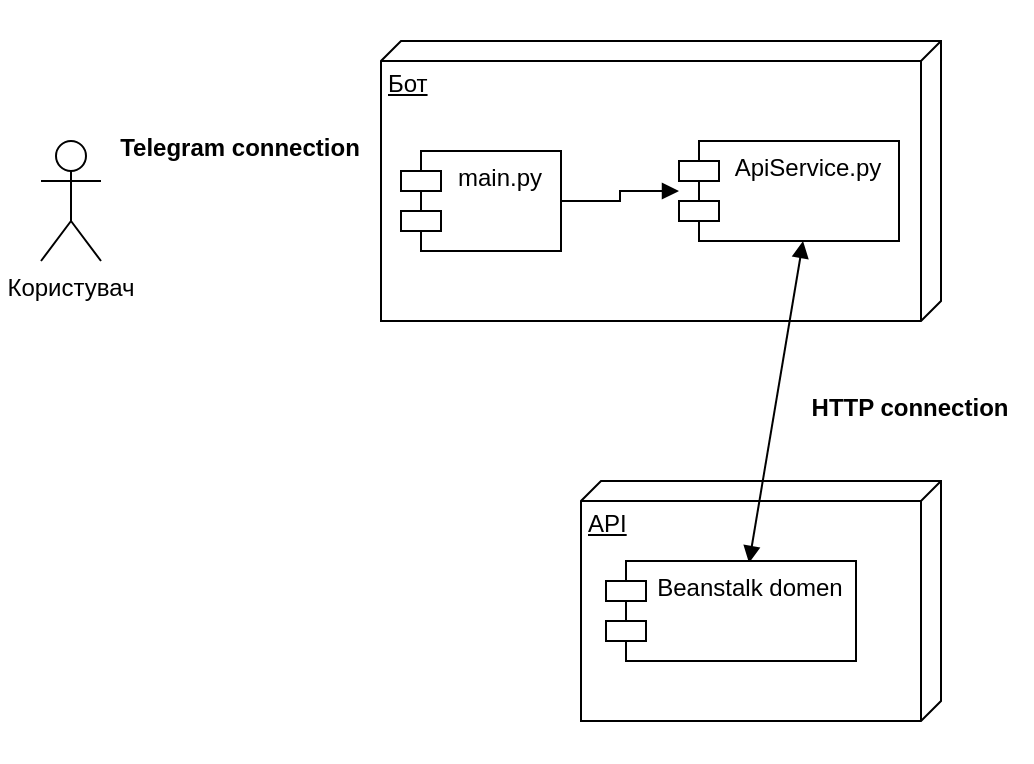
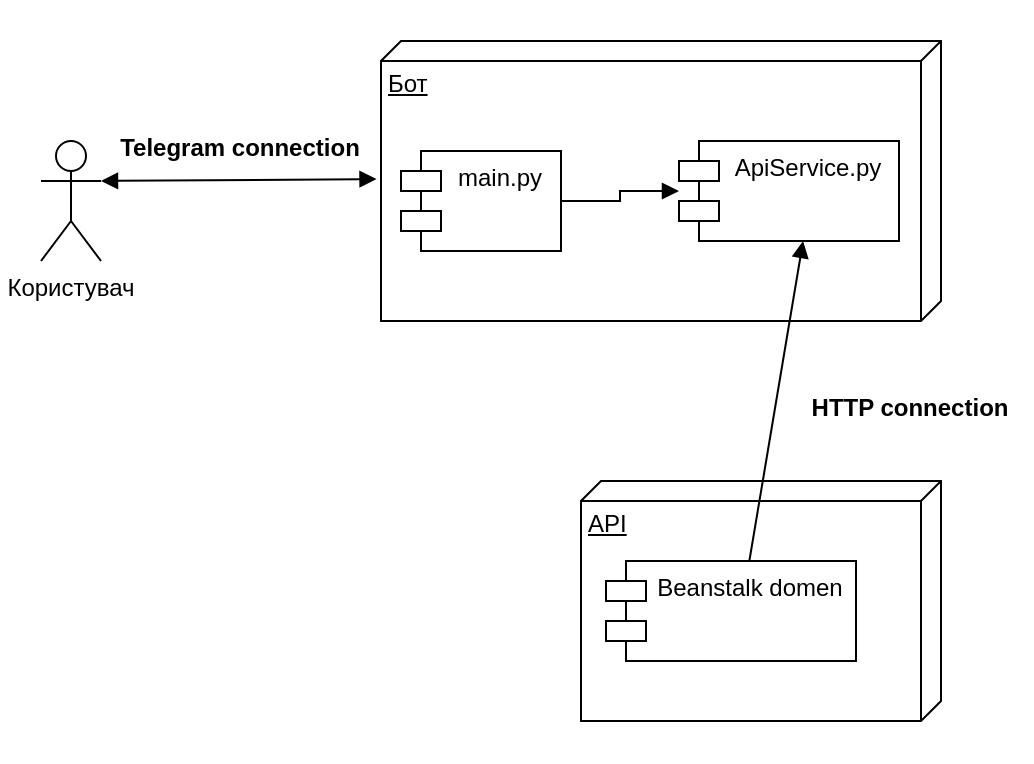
none -> (238, 180)
(752, 545) -> (751, 552)
